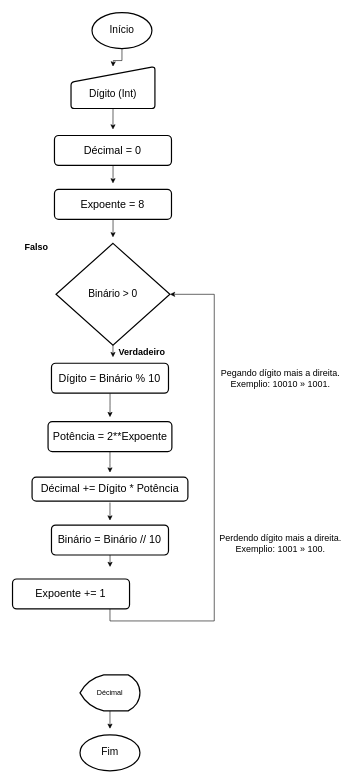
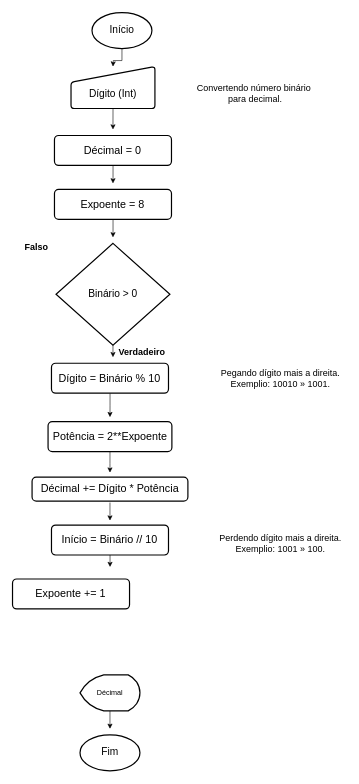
none -> (254, 93)
(110, 540) -> (110, 540)
(110, 620) -> none
